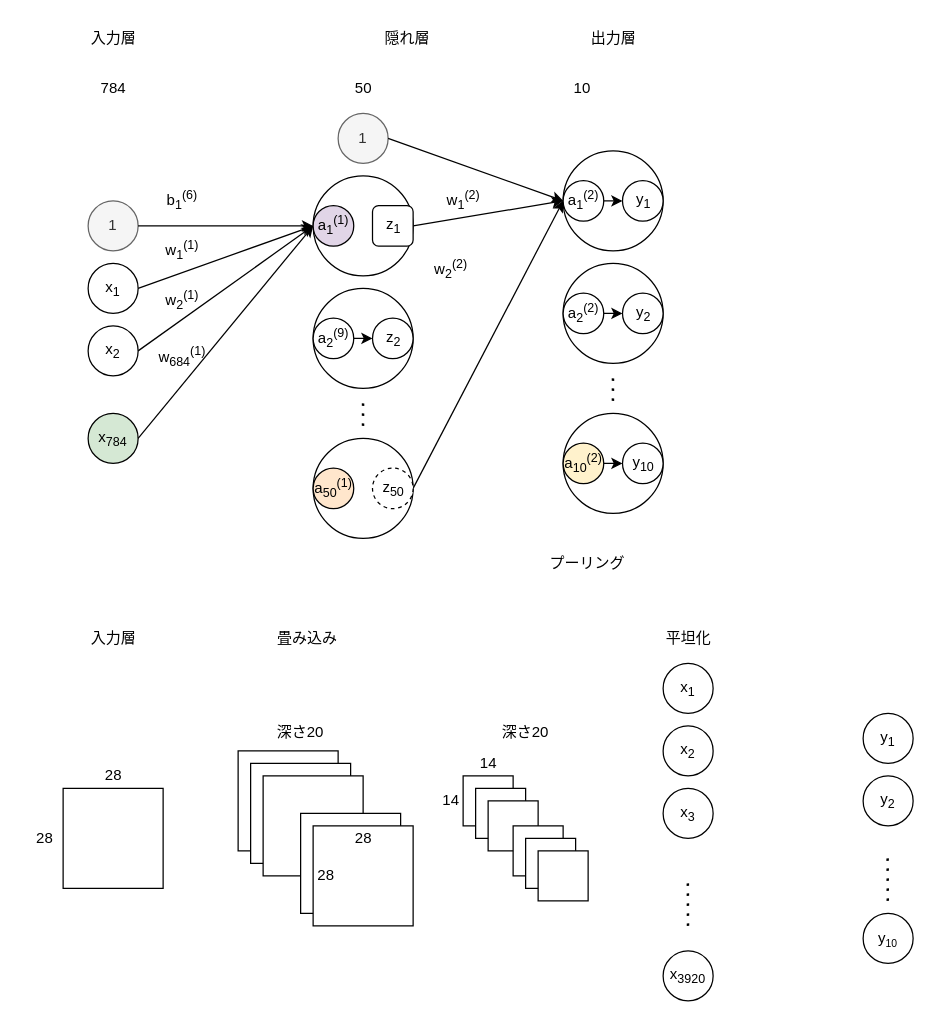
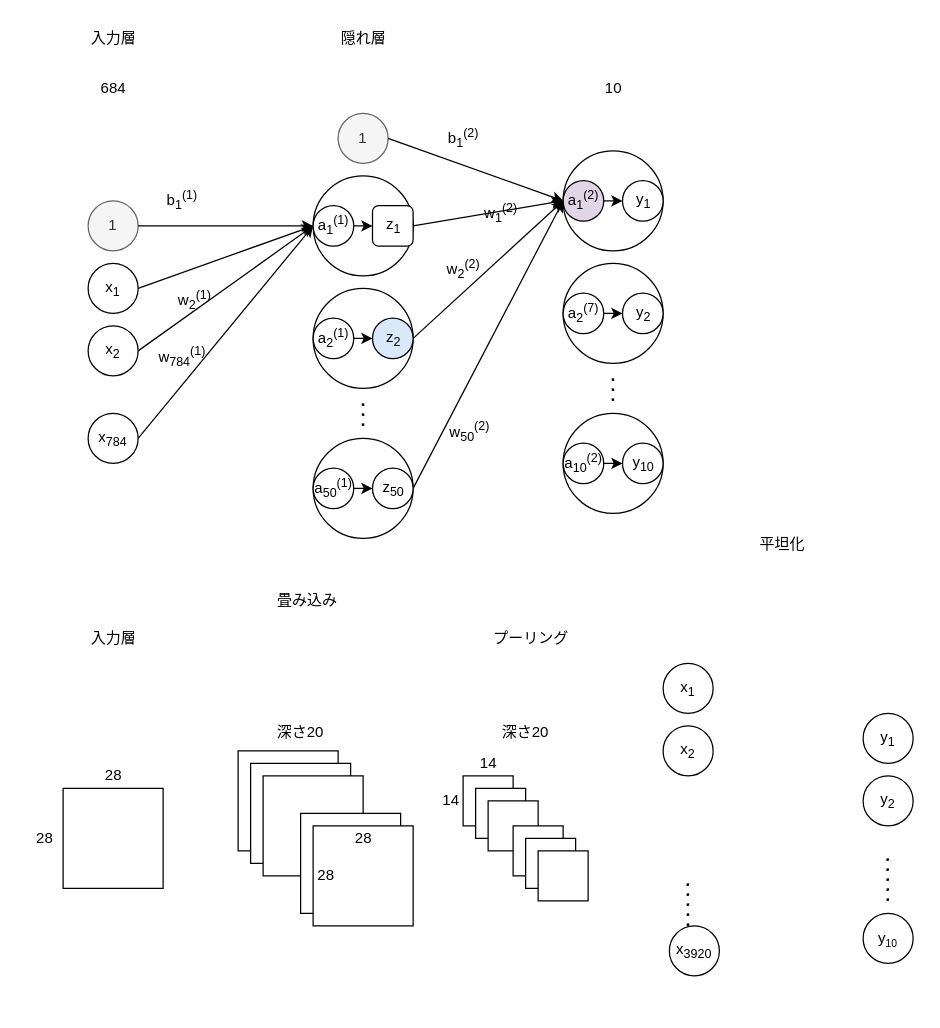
(407, 38) -> (363, 38)
(613, 38) -> none
(114, 88) -> (114, 88)
(363, 88) -> none
(582, 88) -> (613, 88)
none -> (463, 138)
(183, 201) -> (183, 201)
(463, 201) -> (501, 213)
(583, 201) -> (583, 201)
(333, 226) -> (333, 226)
none -> (359, 226)
(182, 251) -> none
(451, 269) -> (463, 269)
none -> (484, 273)
(182, 301) -> (194, 301)
(584, 313) -> (584, 313)
(334, 338) -> (334, 338)
(393, 338) -> (393, 338)
(183, 357) -> (183, 357)
none -> (469, 432)
(113, 438) -> (113, 438)
(583, 463) -> (583, 463)
(333, 488) -> (333, 488)
none -> (359, 488)
(393, 488) -> (393, 488)
(587, 563) -> (531, 638)
(307, 638) -> (307, 601)
(688, 638) -> (782, 544)
(688, 813) -> none
(688, 976) -> (694, 951)
